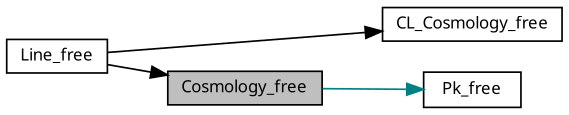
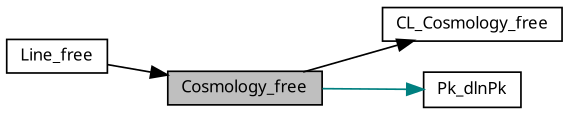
(236, 42) -> (350, 59)
(472, 90) -> (472, 90)
